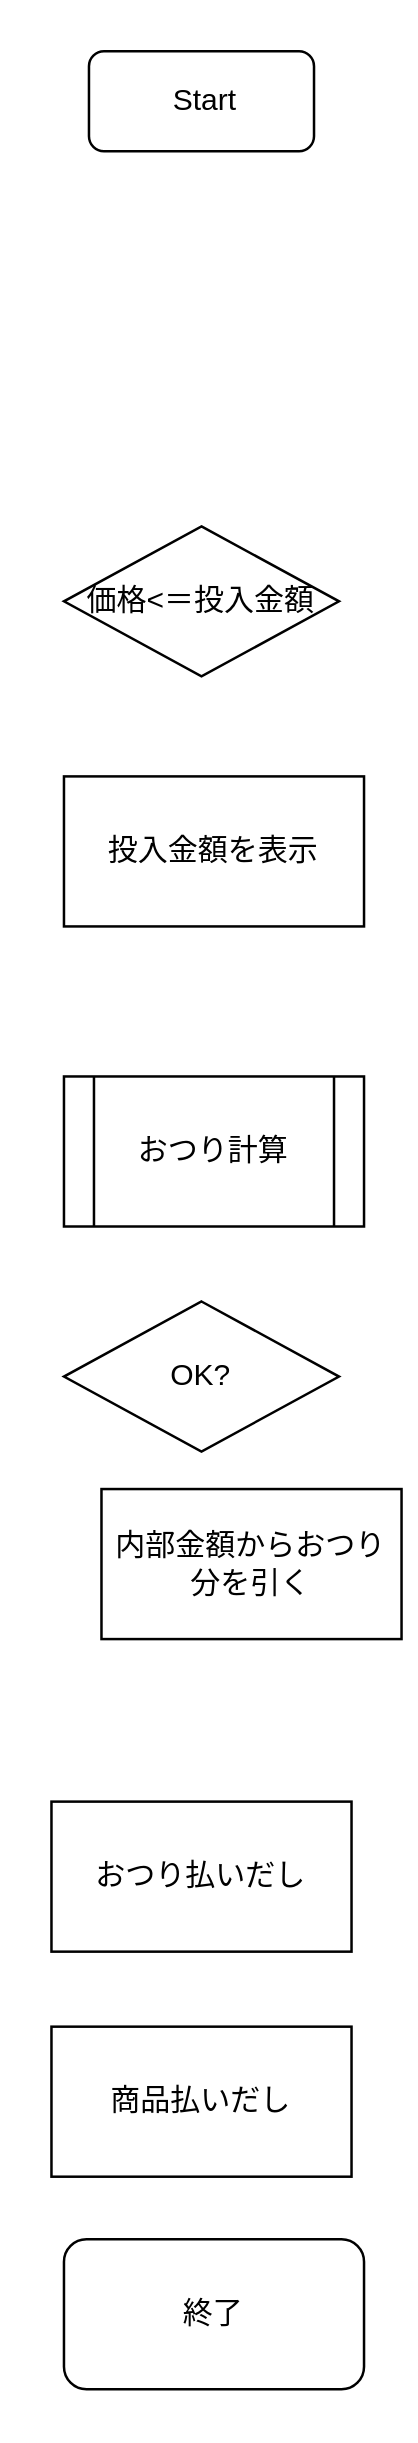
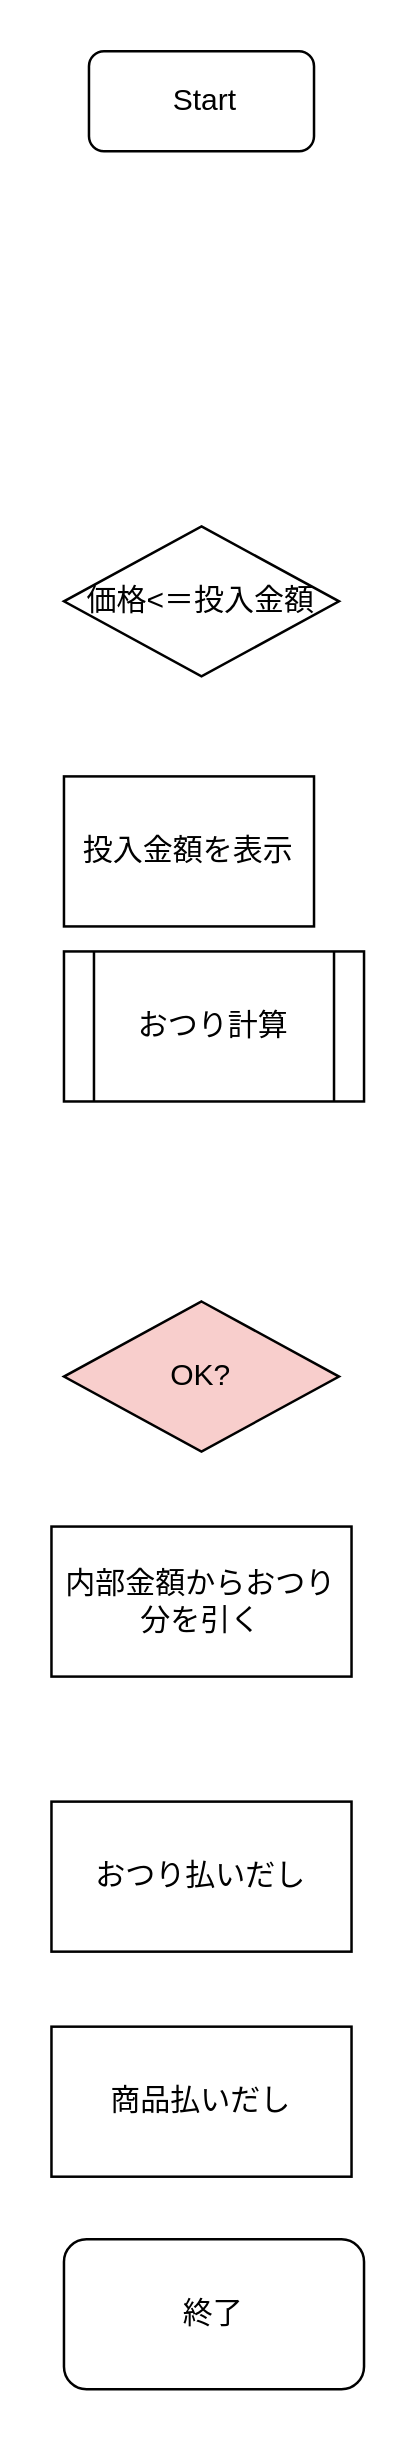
(214, 851) -> (189, 851)
(214, 1151) -> (214, 1026)
(201, 1376) -> (201, 1376)
(251, 1564) -> (201, 1601)
